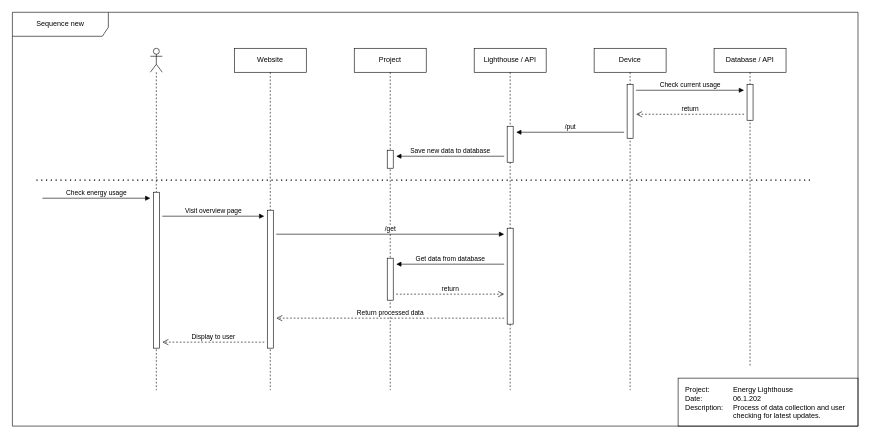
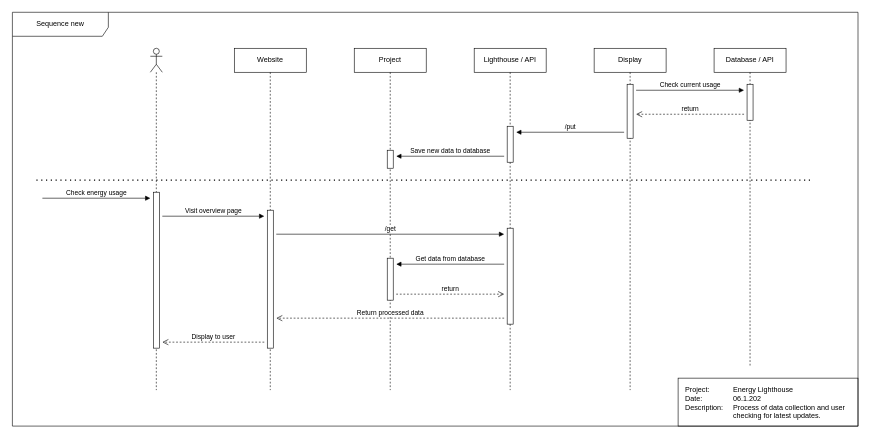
(630, 60) -> (630, 60)
